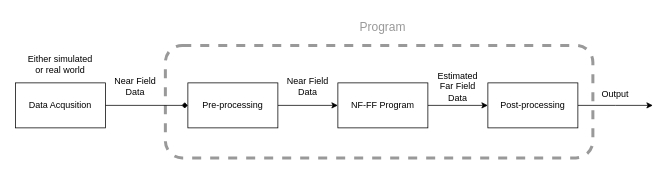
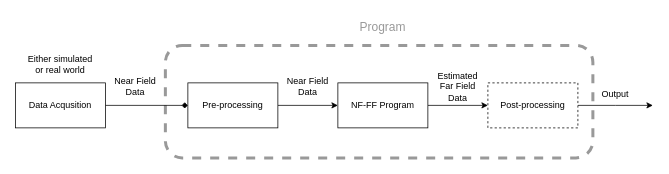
(533, 105) -> (533, 105)
